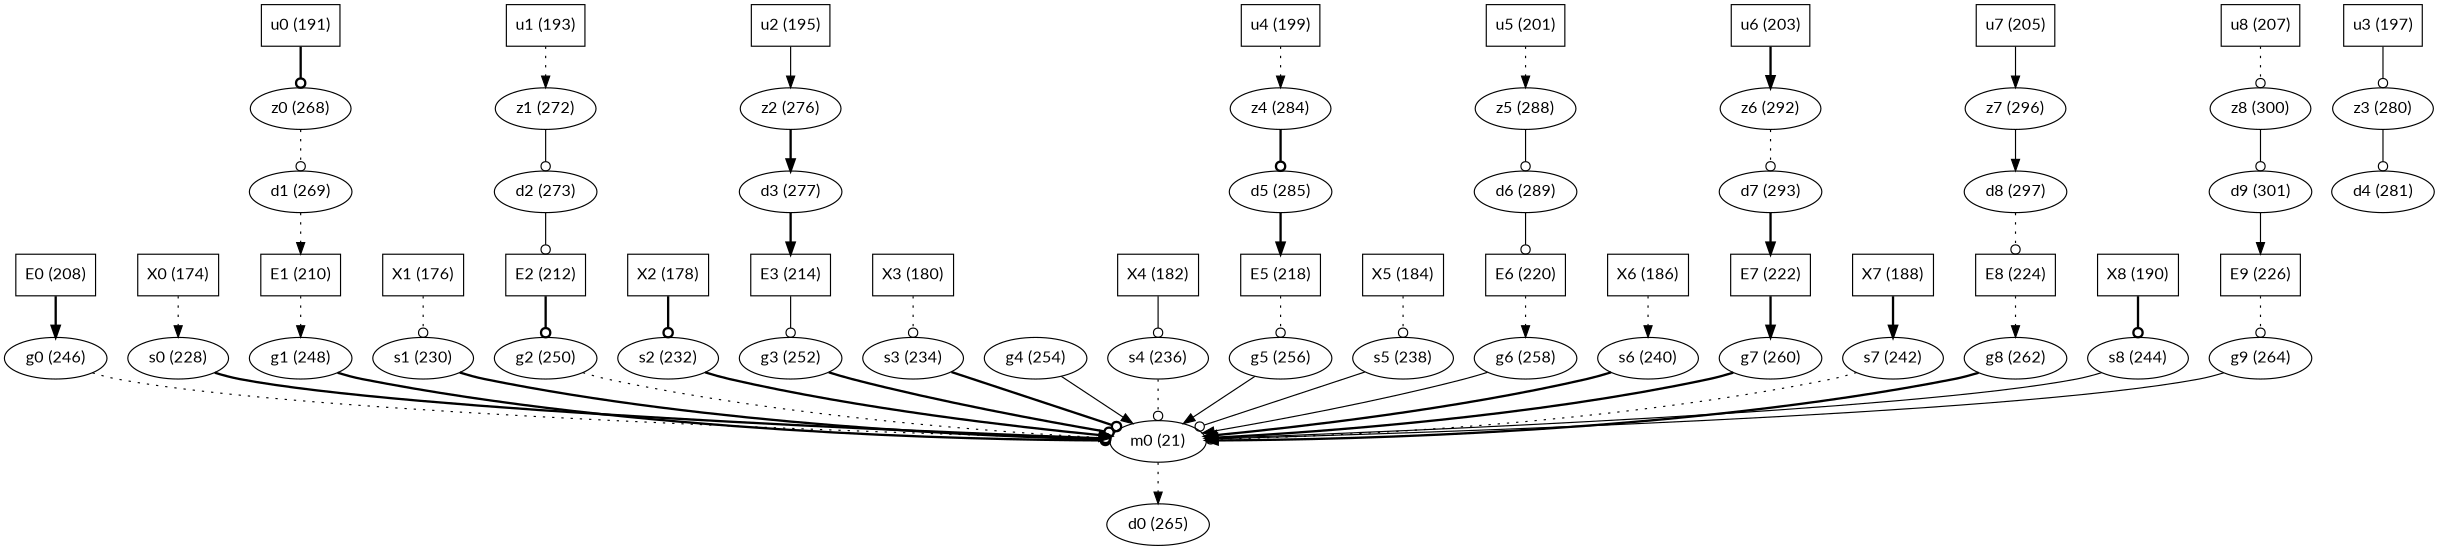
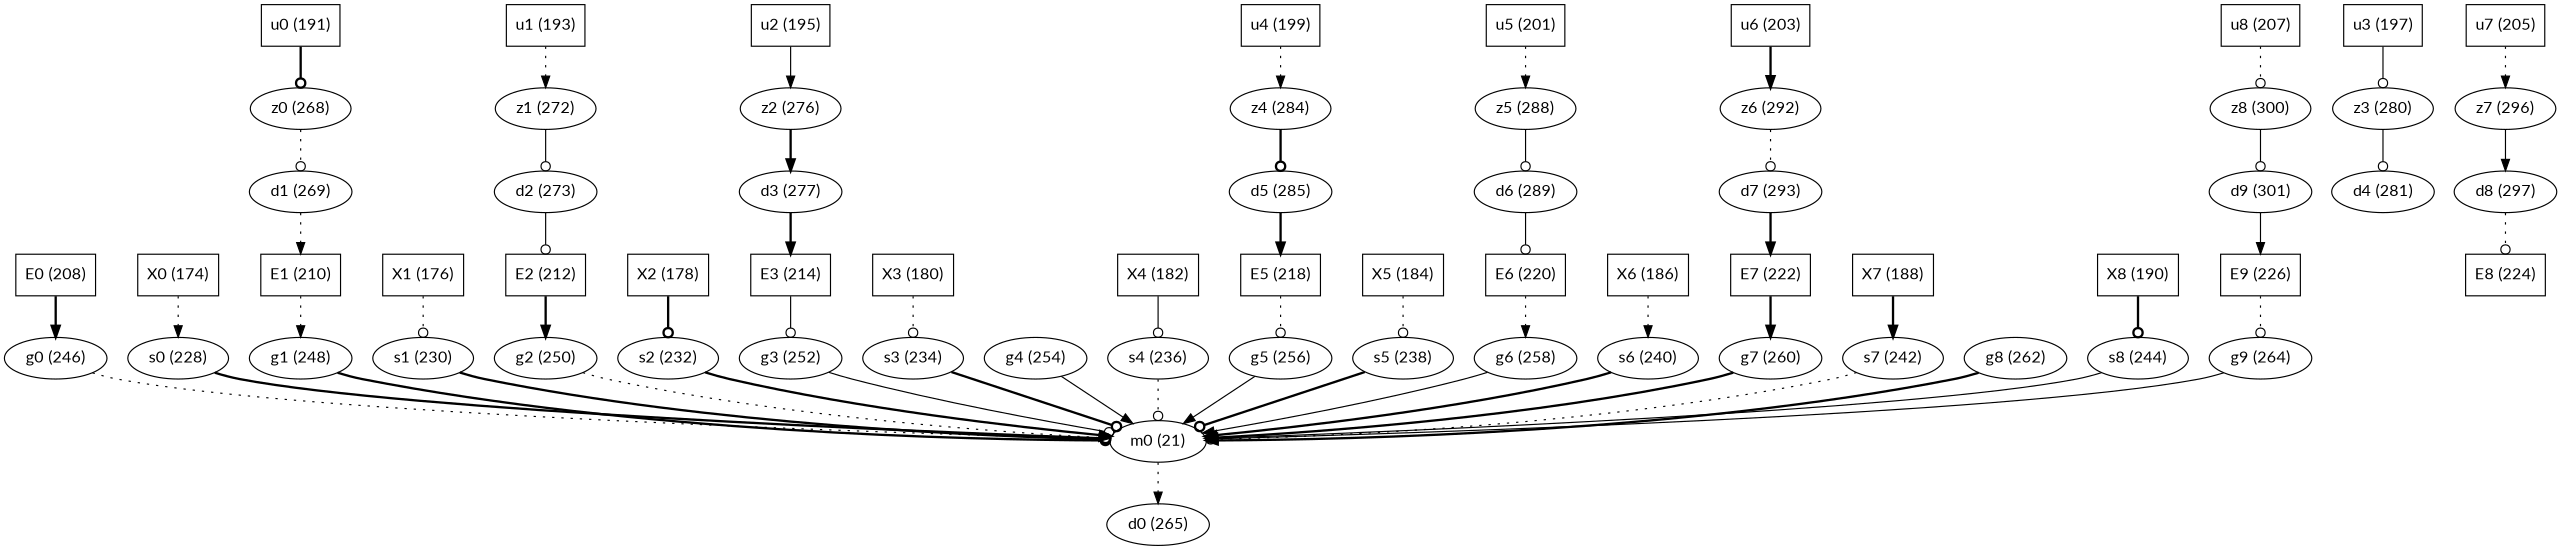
(2016, 61) -> (2505, 61)
(2016, 311) -> none
(546, 312) -> (546, 311)
(1285, 399) -> (1285, 399)
(966, 405) -> (966, 405)
